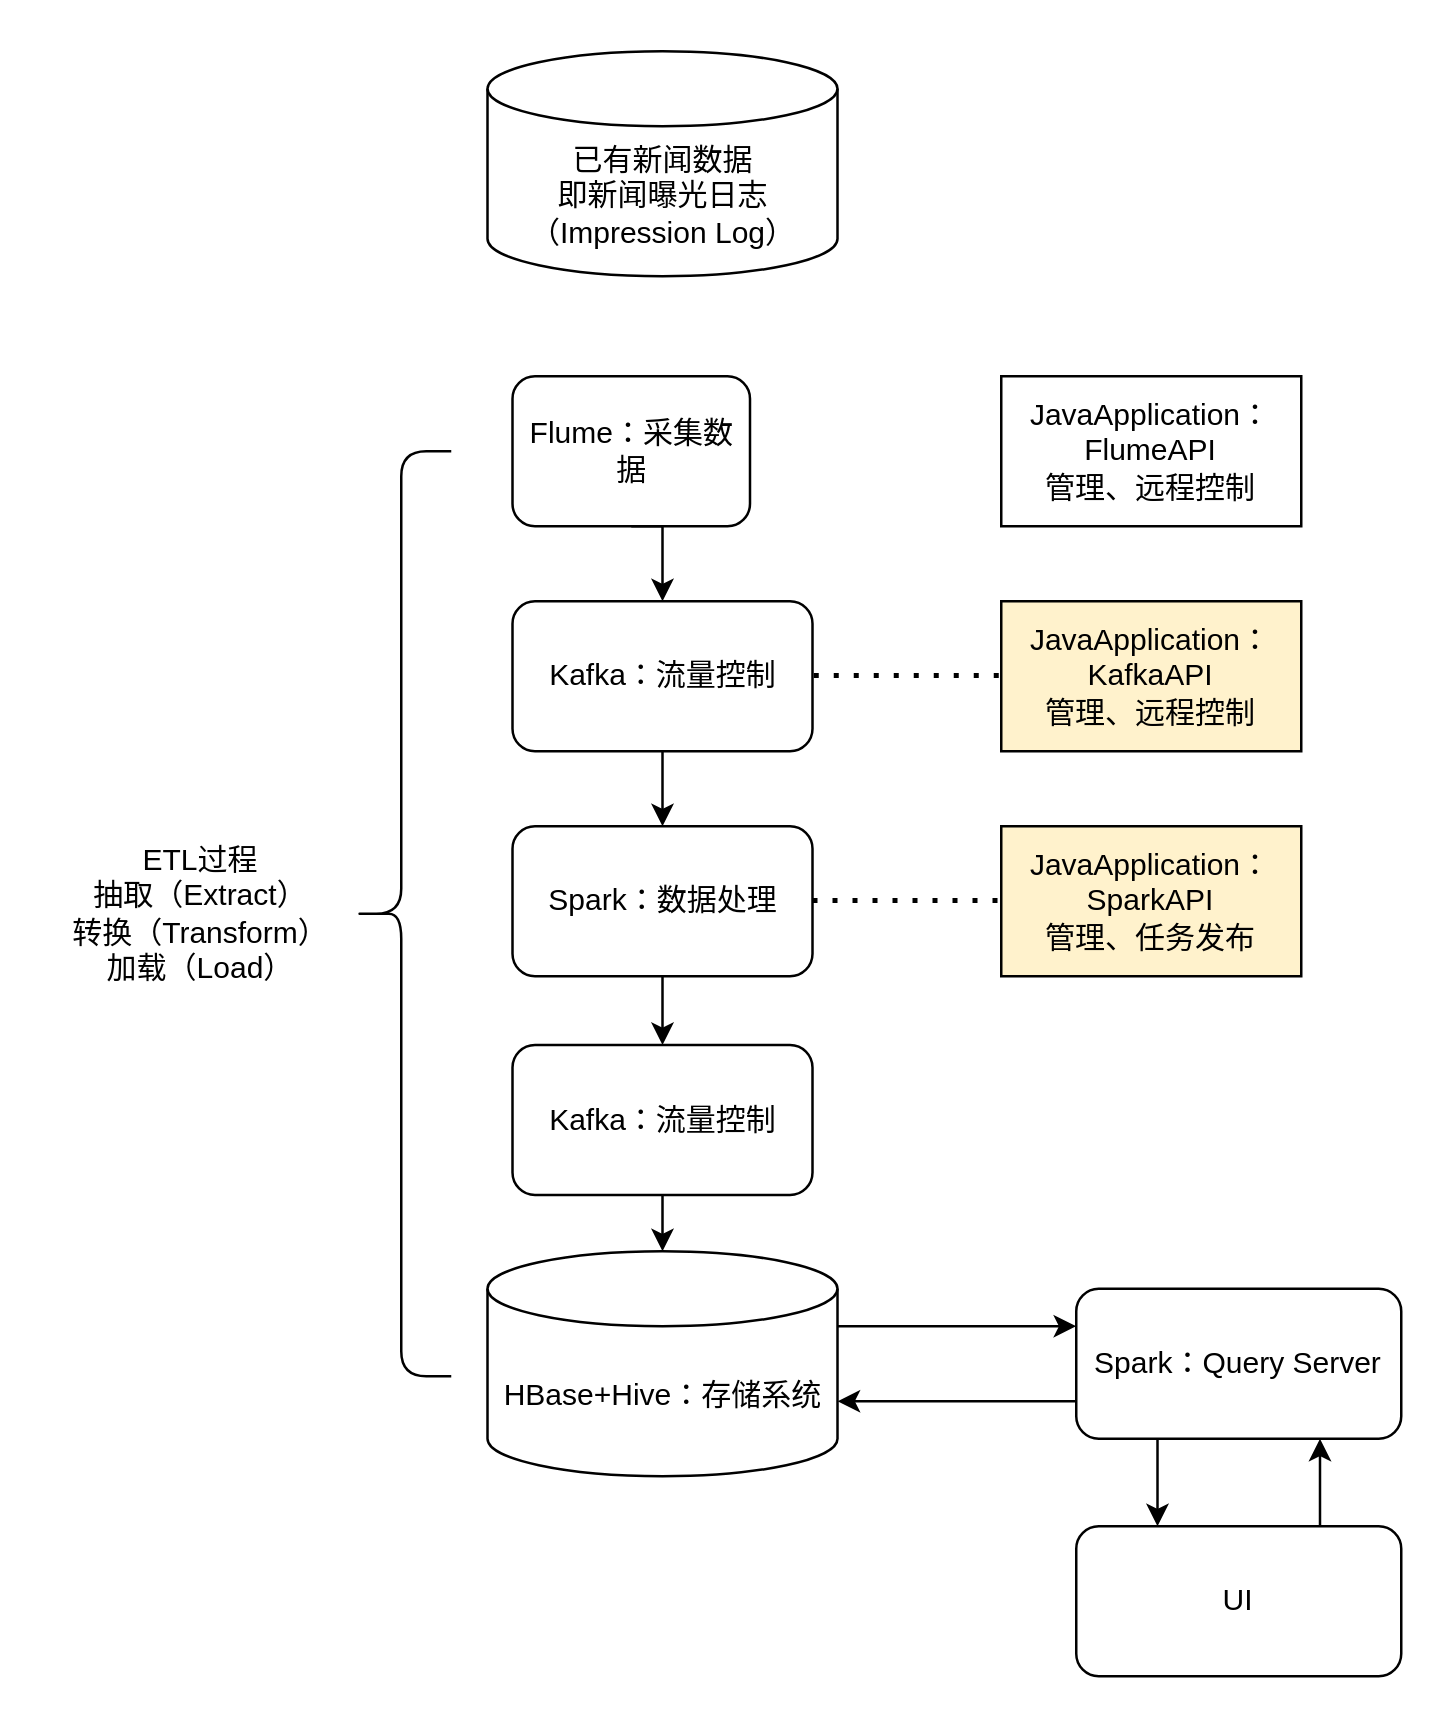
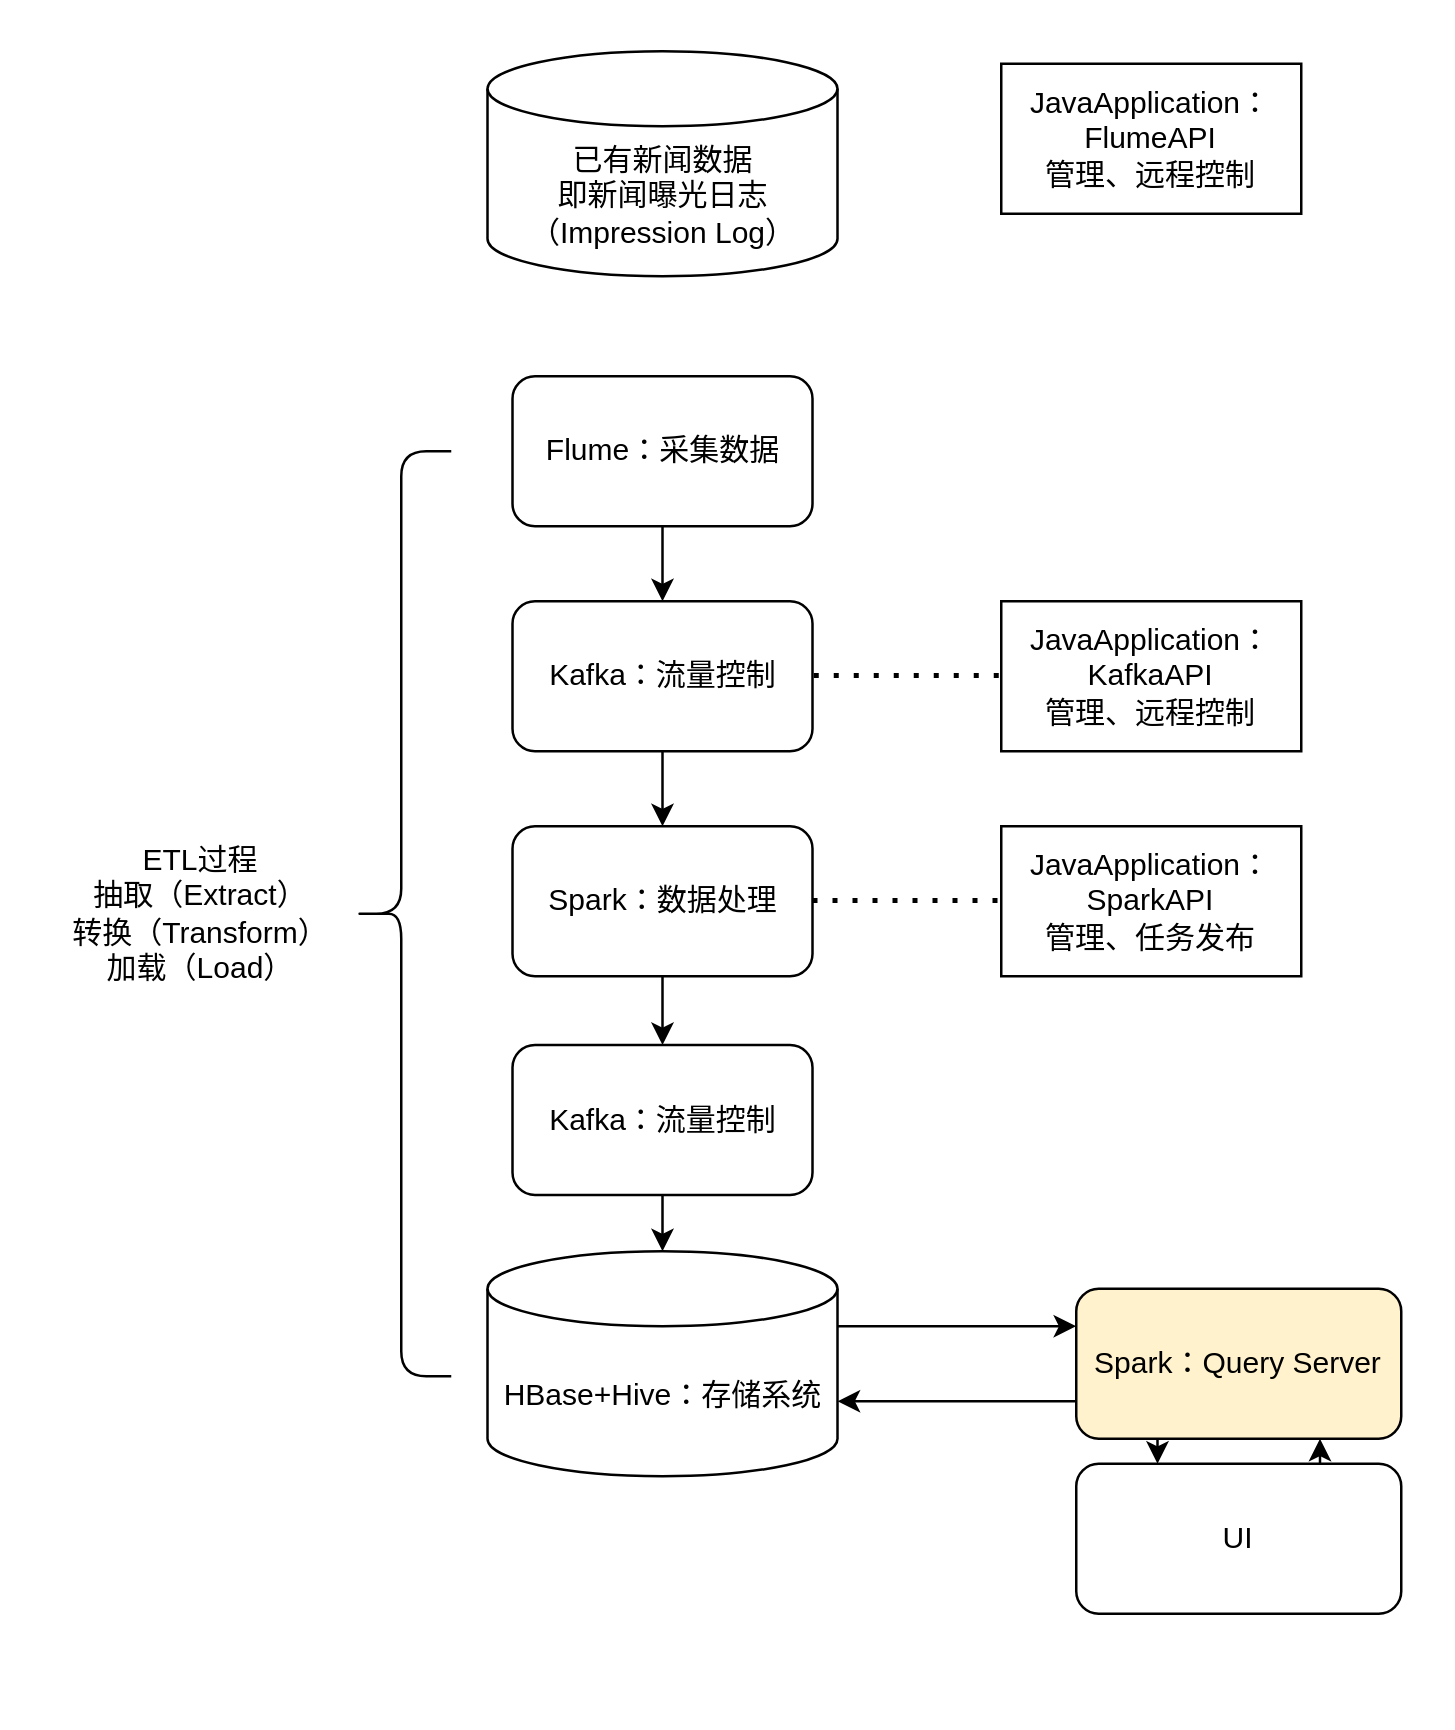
(631, 451) -> (663, 451)
(1151, 451) -> (1151, 139)
(1151, 676) -> (1151, 676)
(1151, 901) -> (1151, 901)
(1239, 1364) -> (1239, 1364)
(1239, 1601) -> (1239, 1539)
